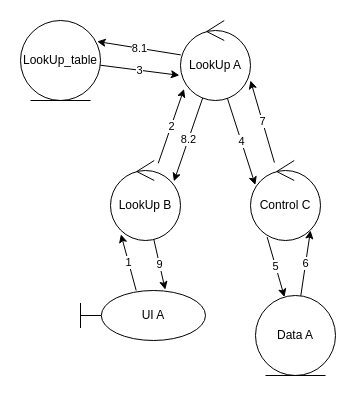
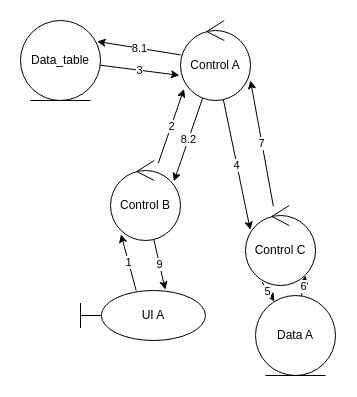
(61, 61) -> (61, 61)
(216, 66) -> (216, 66)
(286, 201) -> (281, 246)
(146, 206) -> (146, 206)
